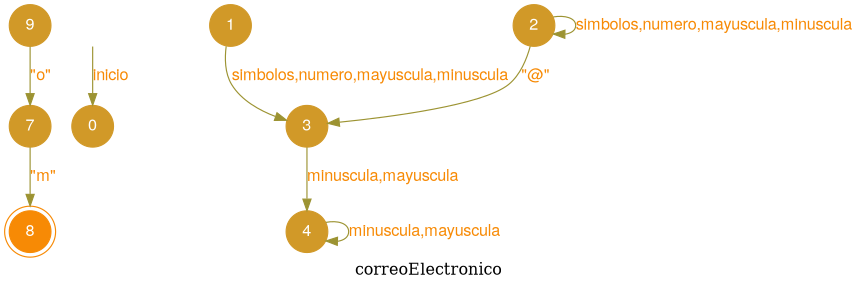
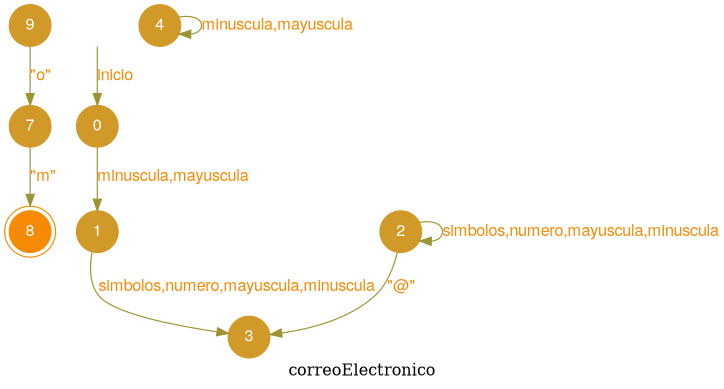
none -> (97, 173)
(307, 173) -> none
